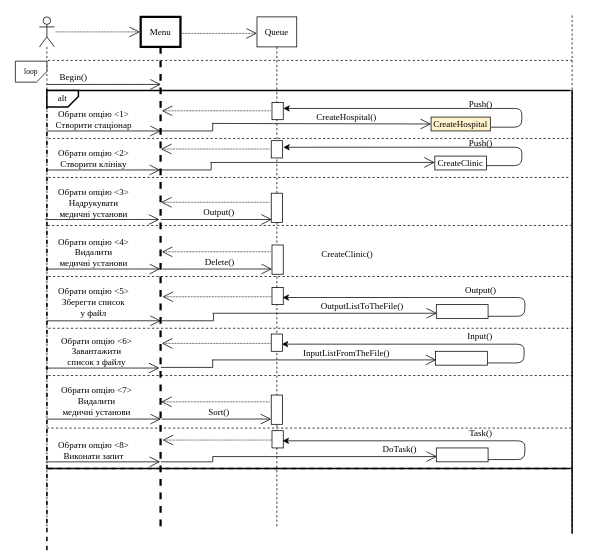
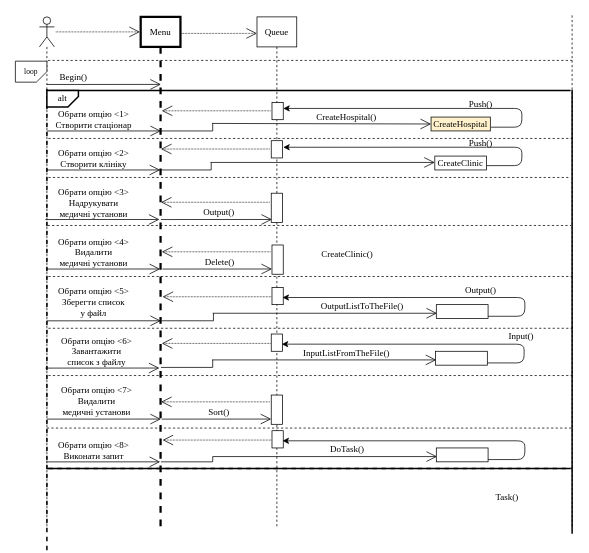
(480, 337) -> (521, 337)
(480, 433) -> (507, 497)
(399, 450) -> (347, 450)
